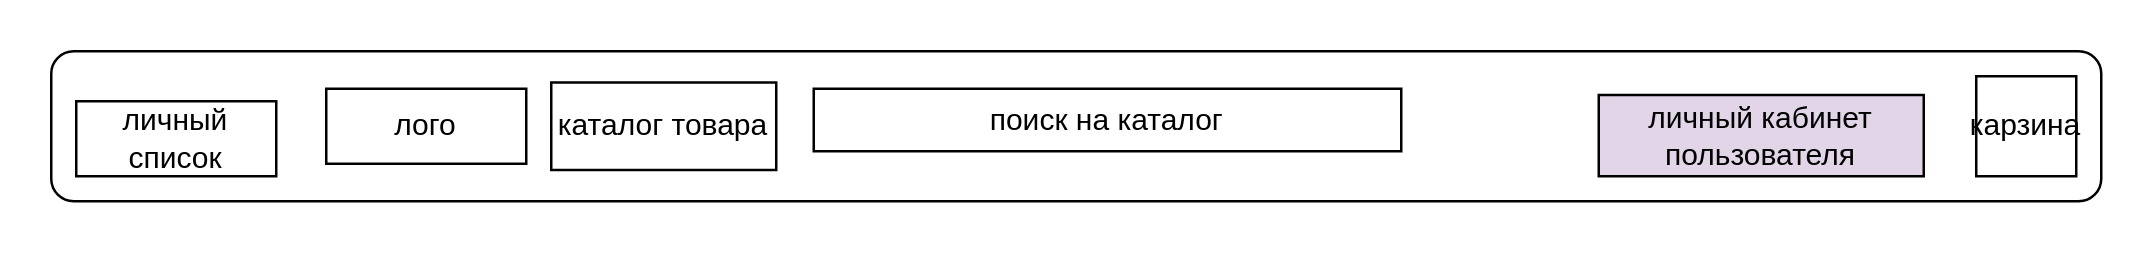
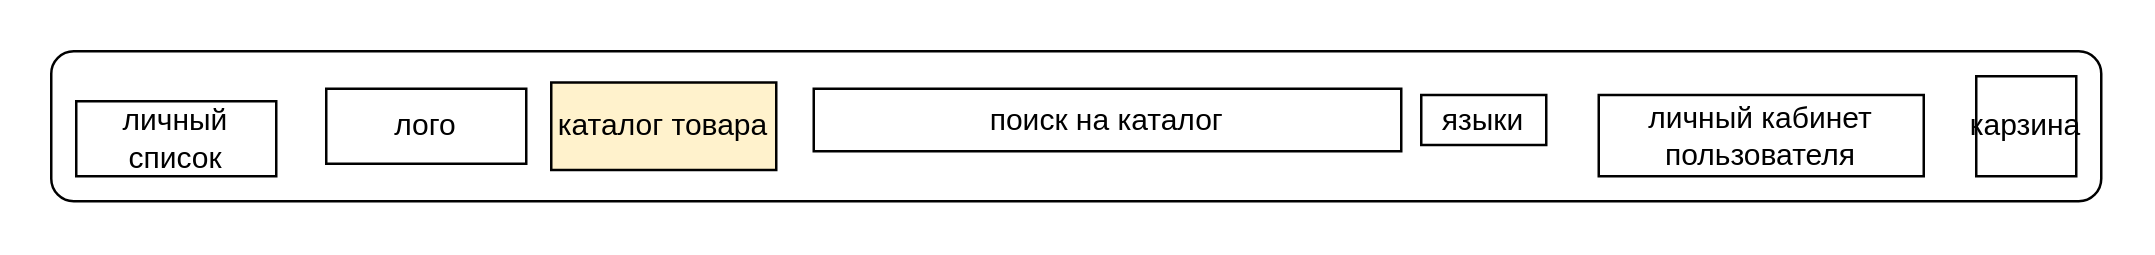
none -> (1484, 120)
(664, 126) -> (664, 126)
(1761, 136) -> (1761, 136)
